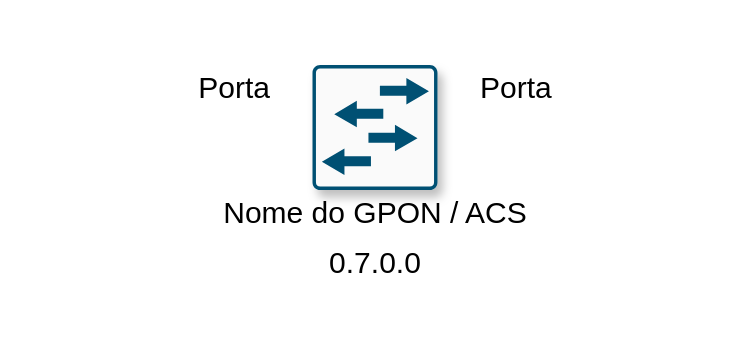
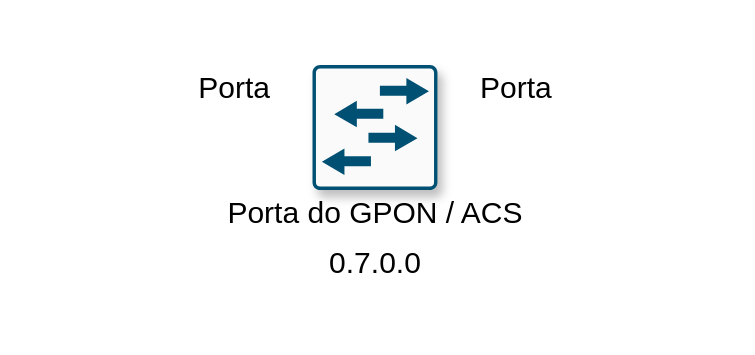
(376, 214) -> (376, 214)
